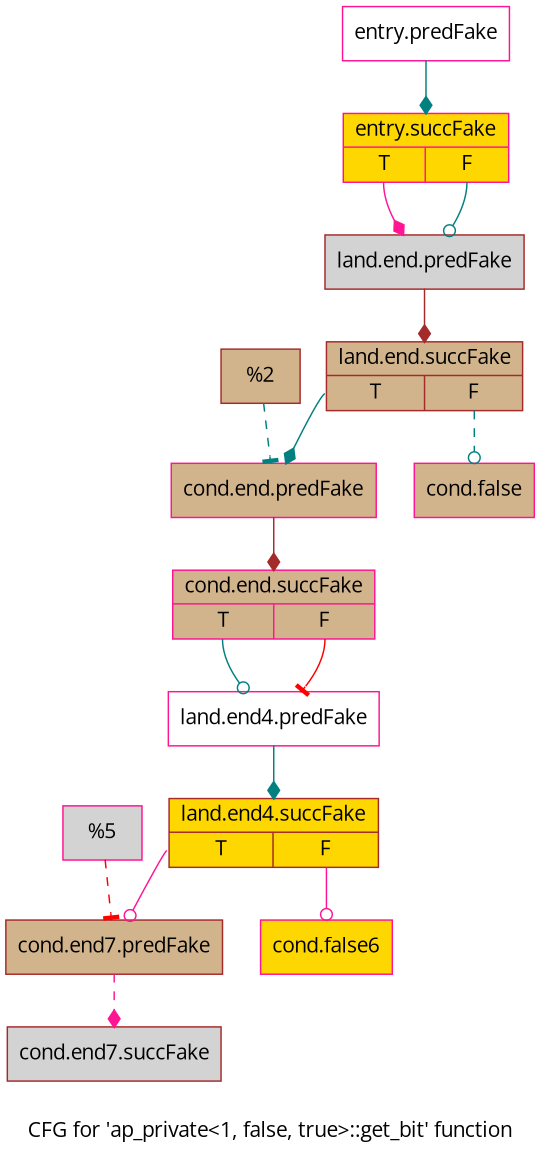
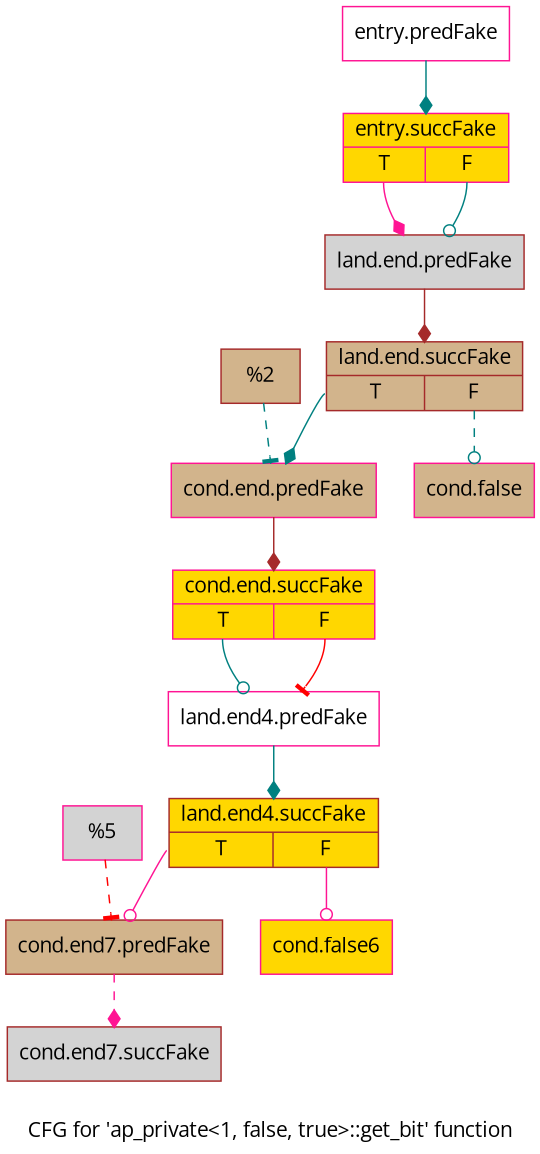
(274, 605) -> (274, 605)
